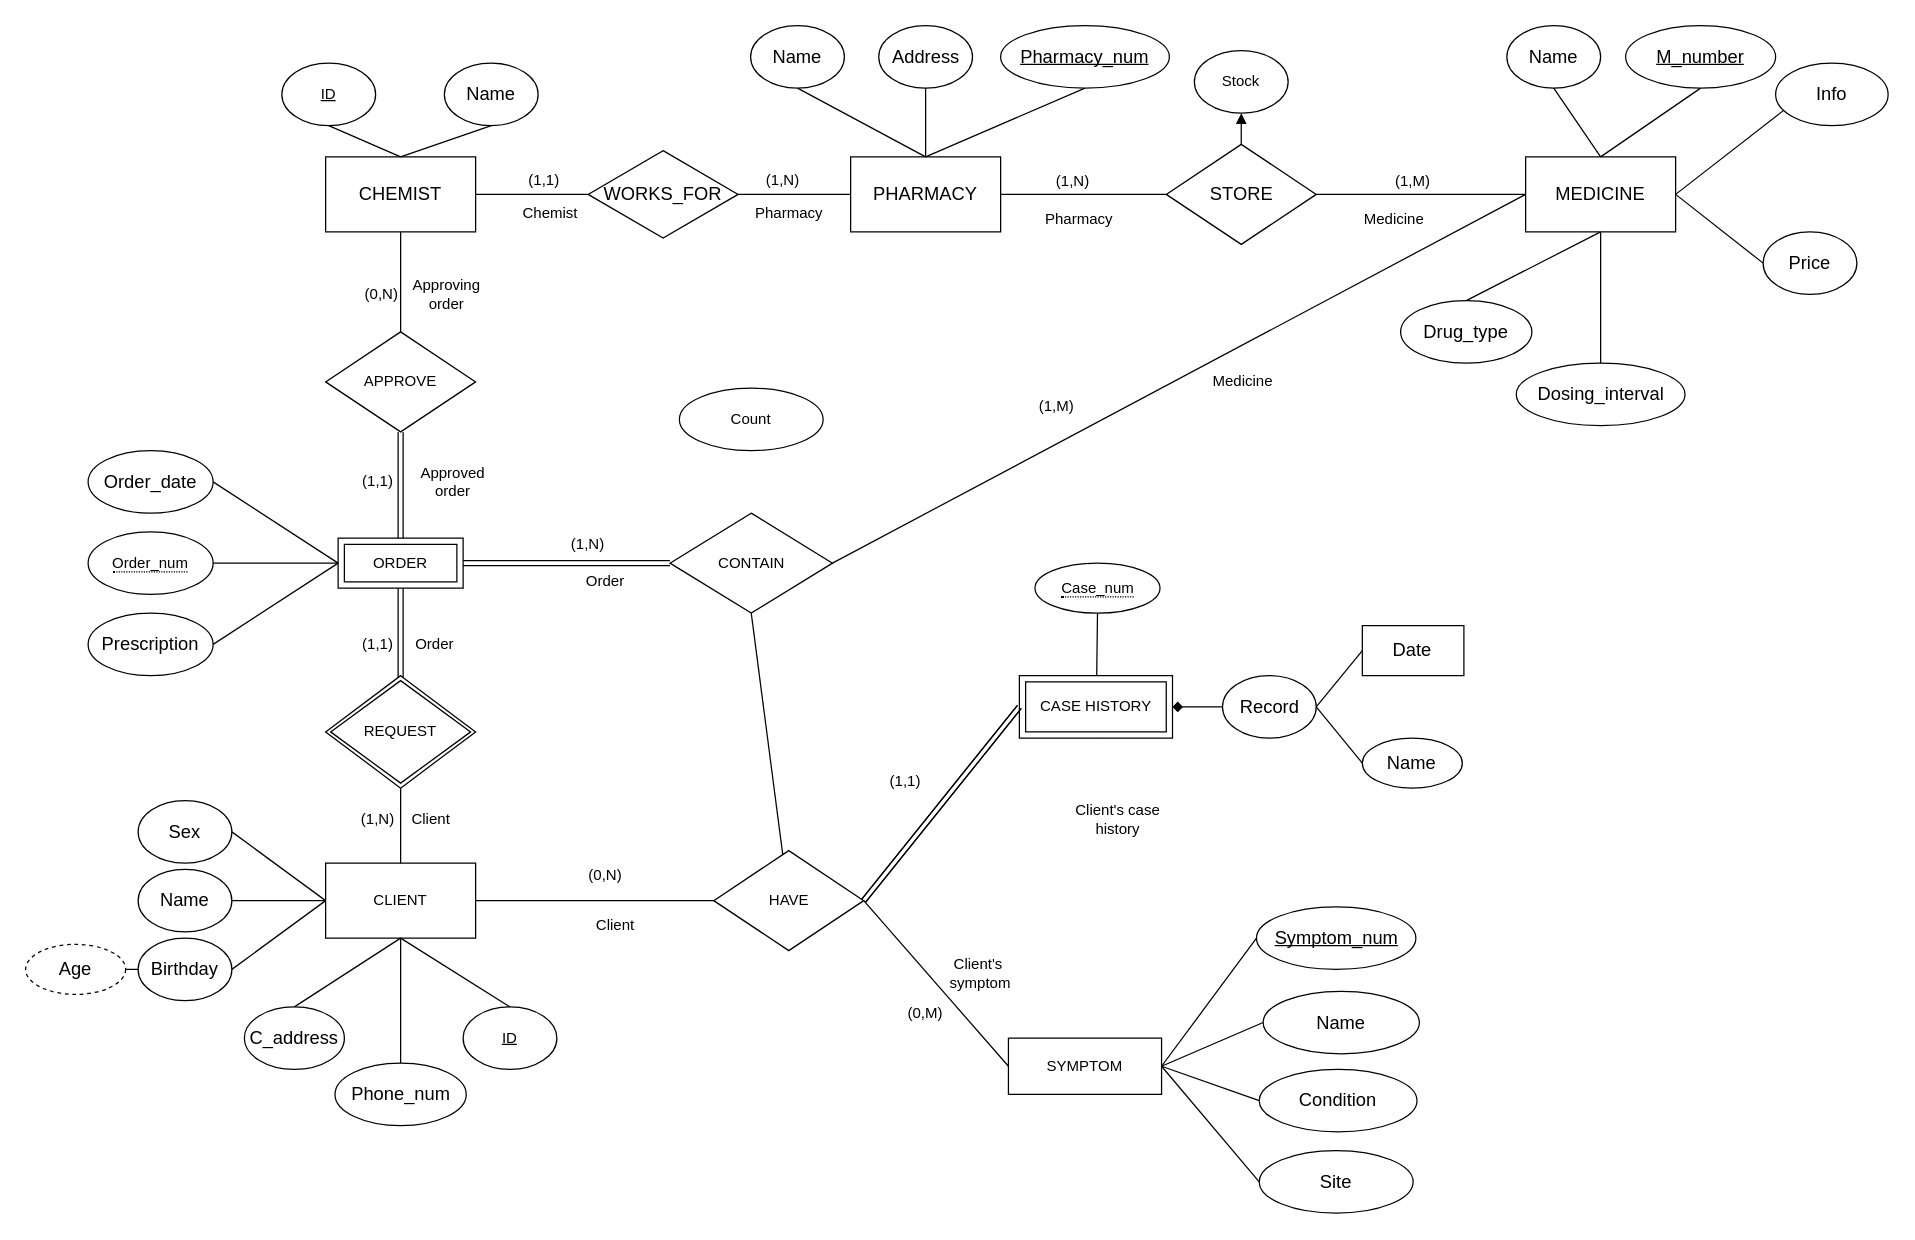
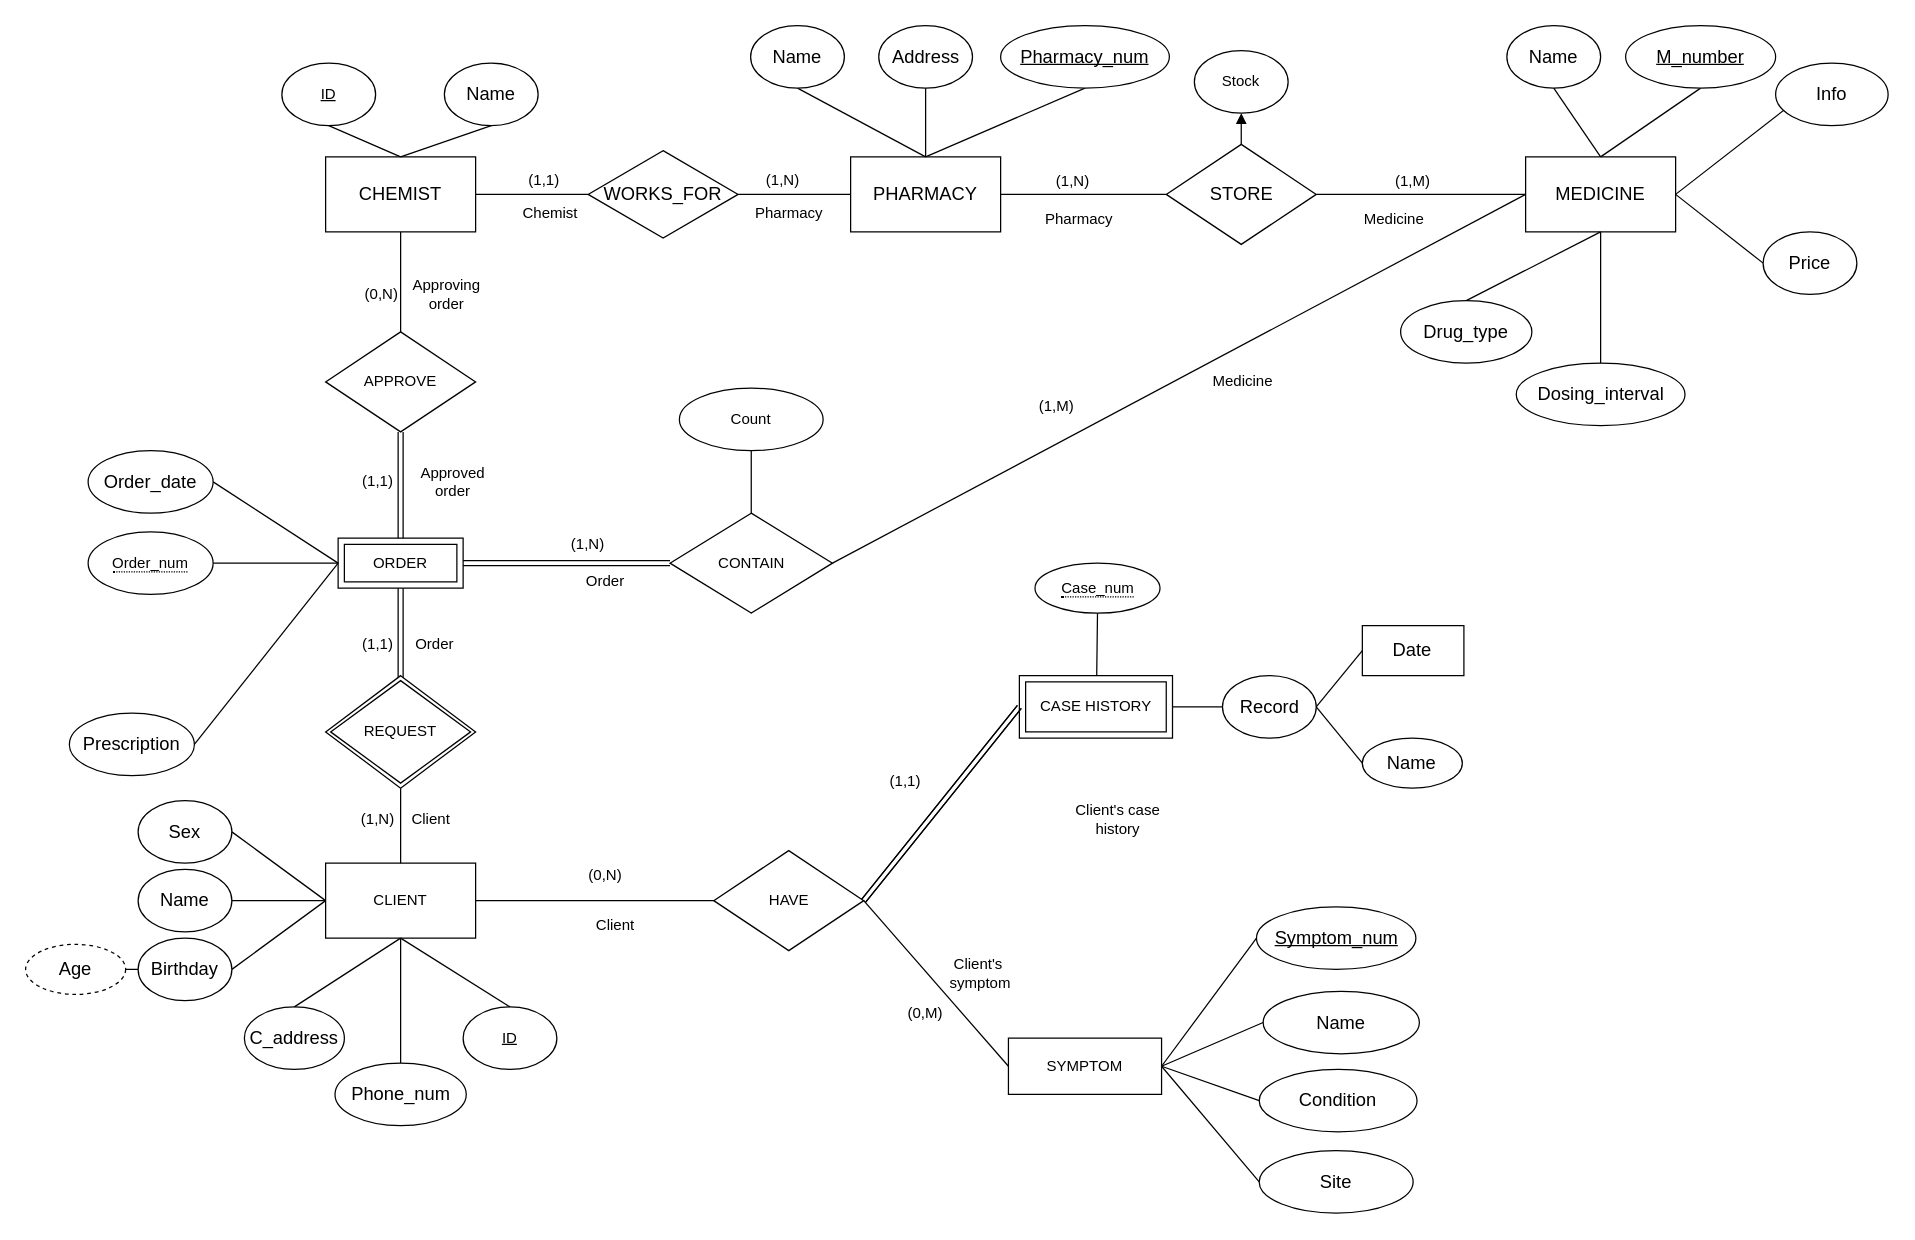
(151, 644) -> (132, 744)
(1183, 707) -> (1178, 707)
(767, 733) -> (751, 482)
